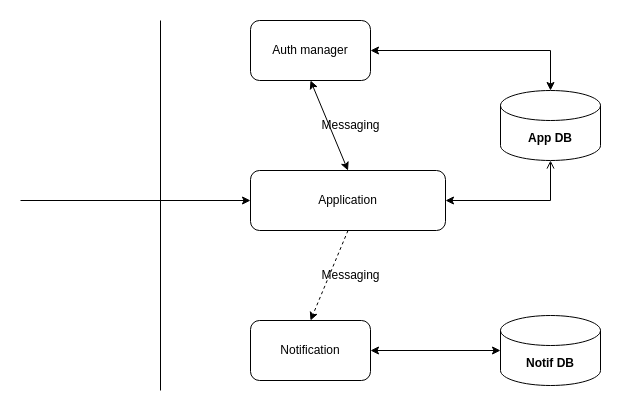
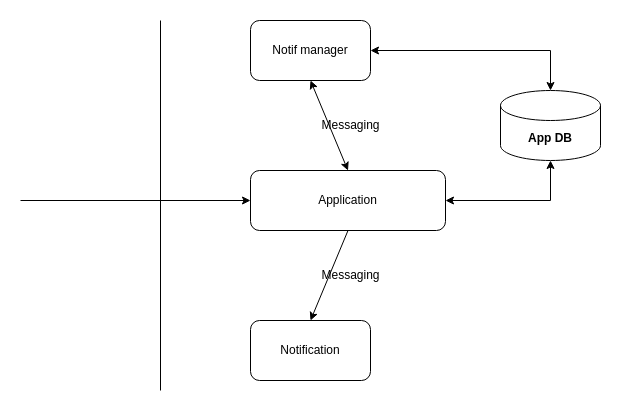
(311, 51) -> (311, 51)
(551, 166) -> (551, 168)
(331, 270) -> (331, 270)
(435, 351) -> none
(551, 351) -> none
